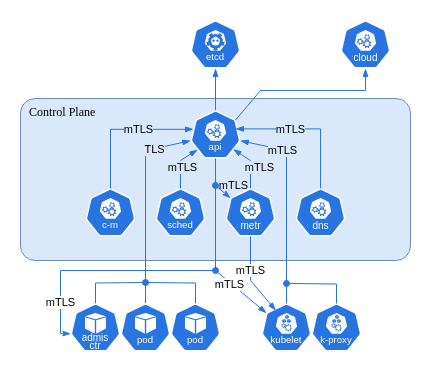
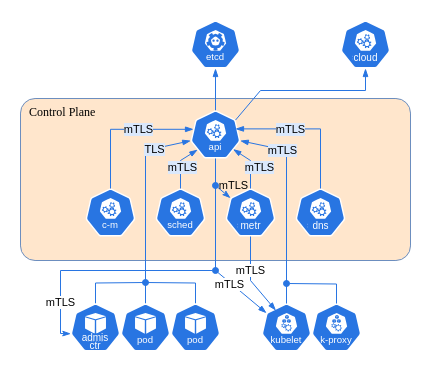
(216, 180) -> (216, 180)
